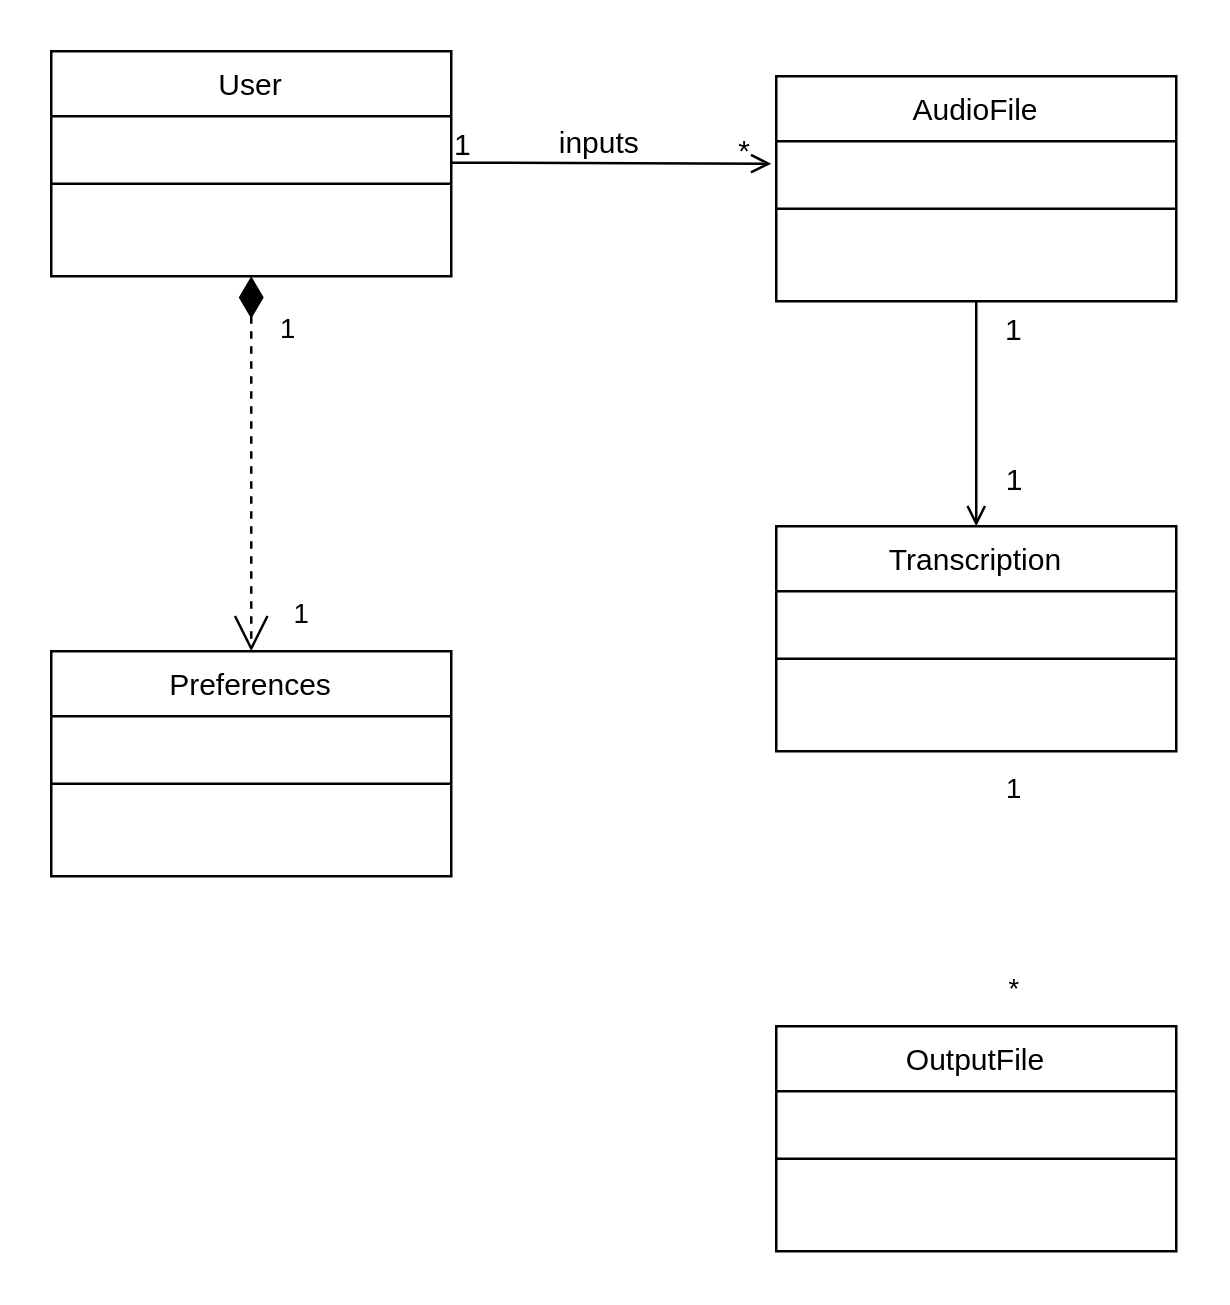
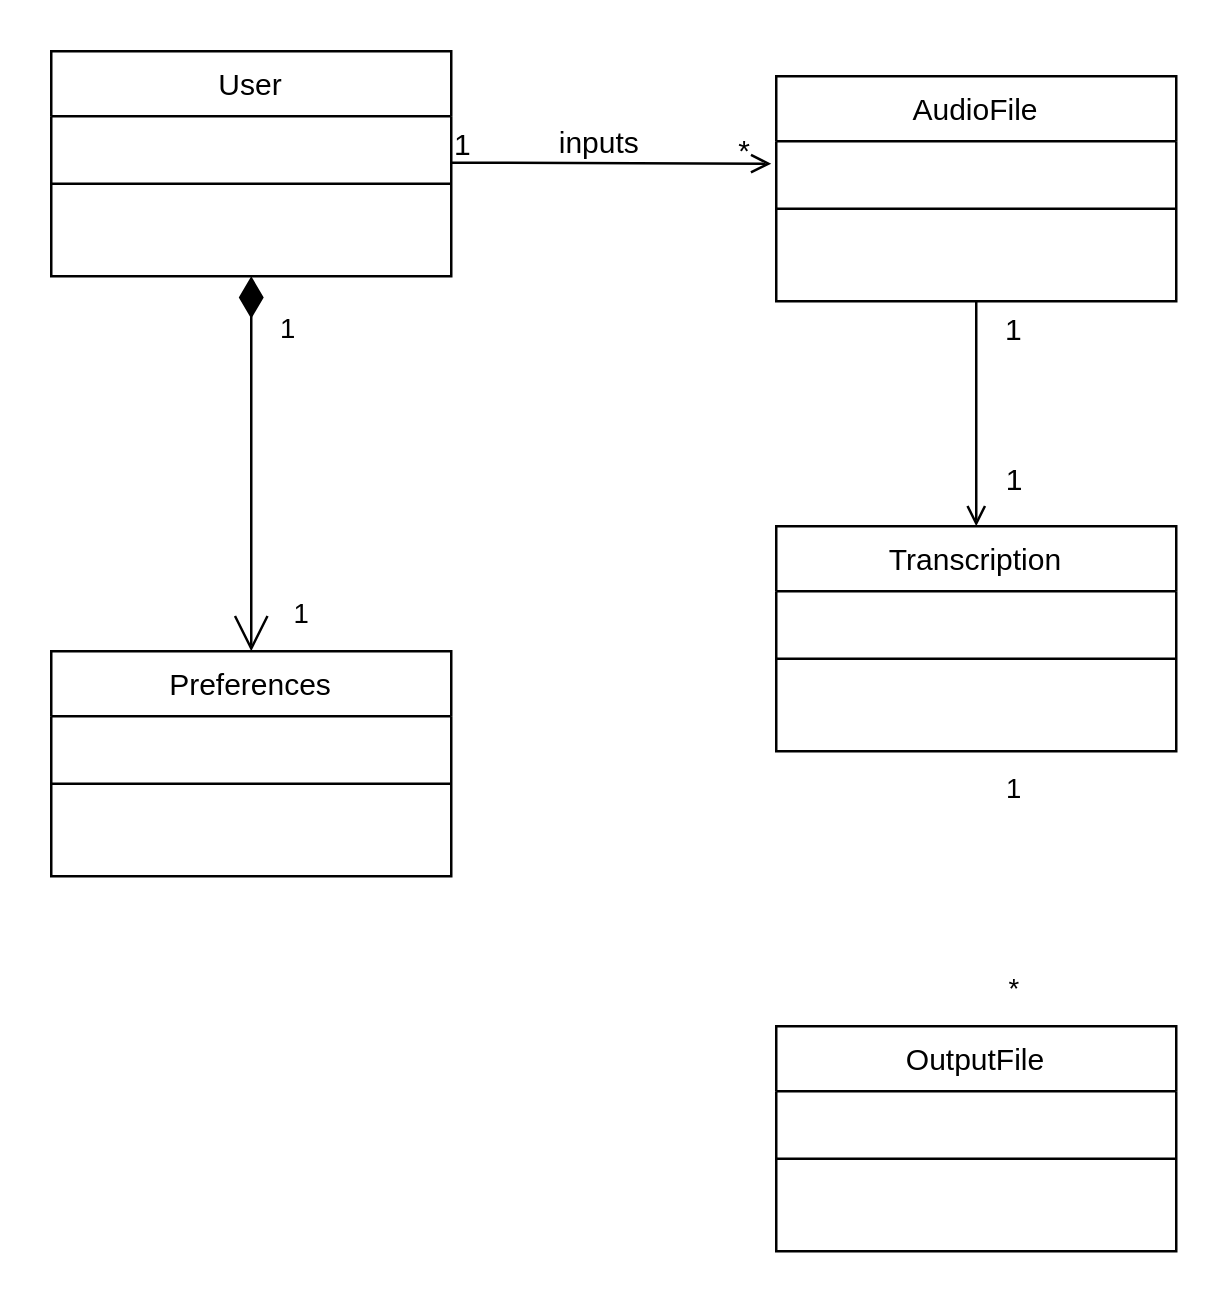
(251, 482) -> (251, 482)
